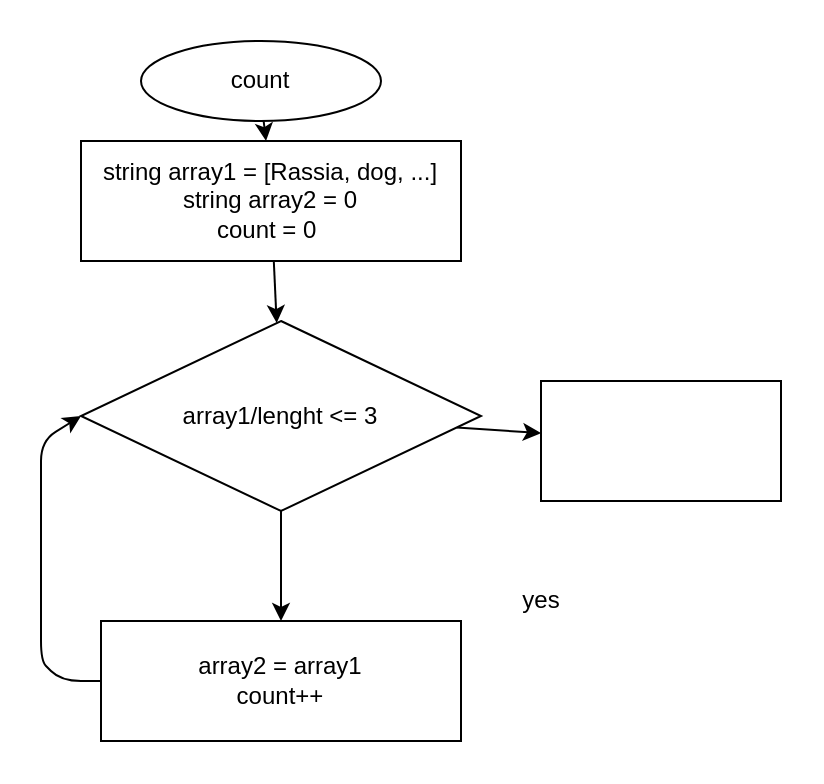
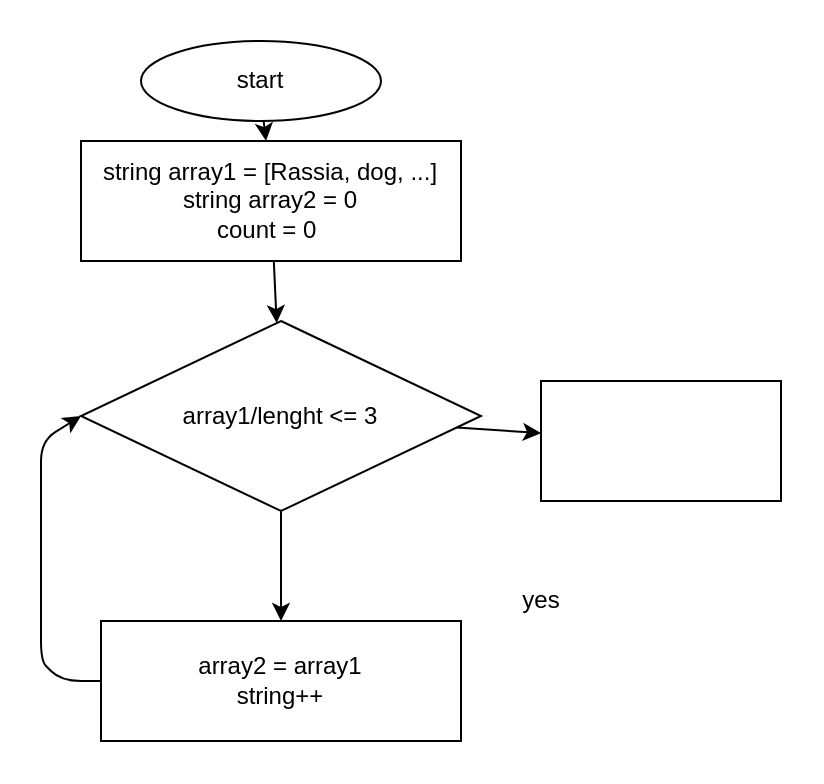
(261, 81) -> (261, 81)
(281, 681) -> (281, 681)
